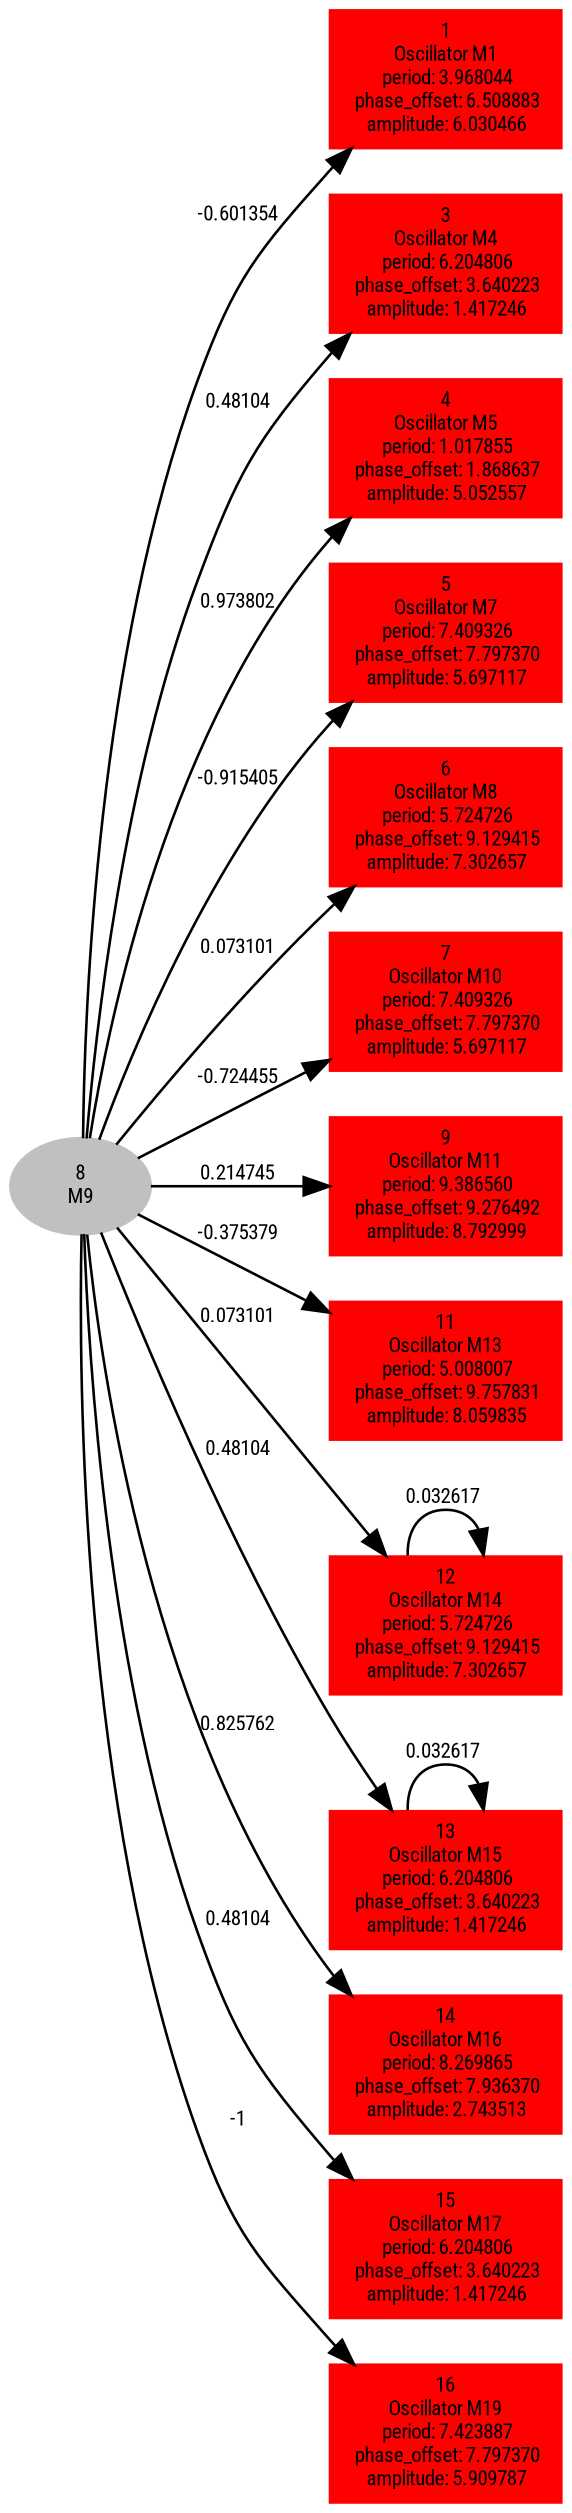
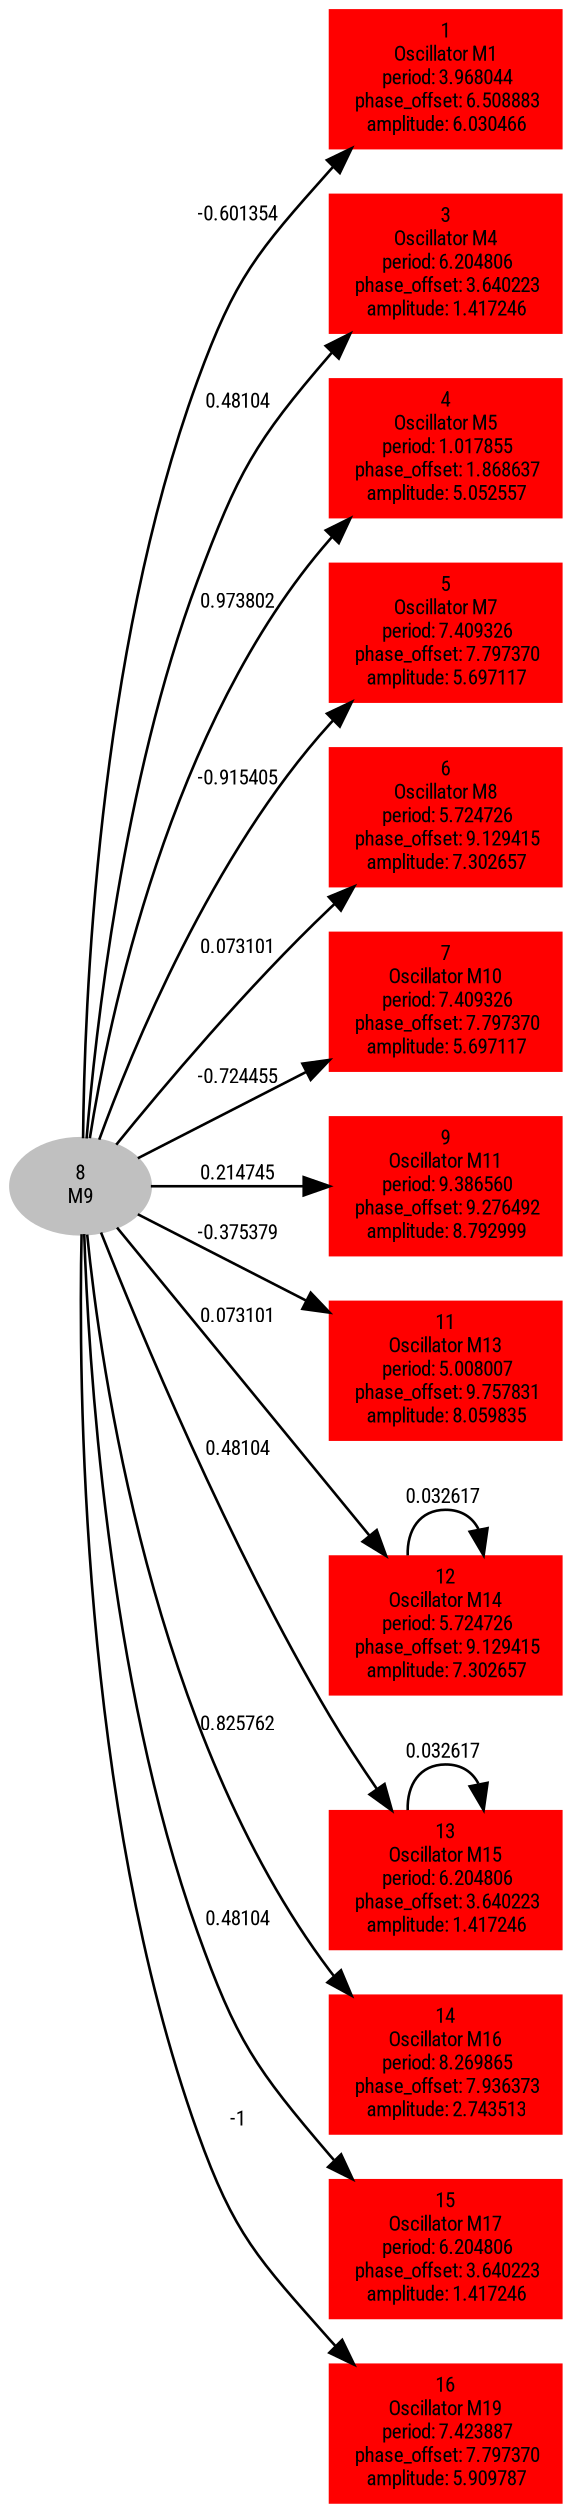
(446, 2087) -> (446, 2087)
